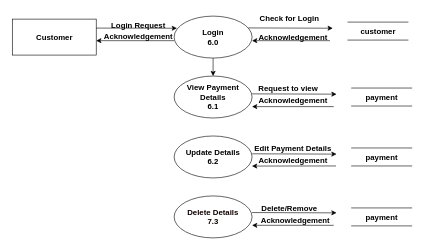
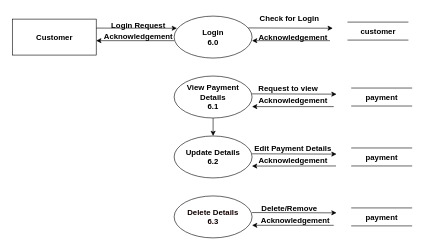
(213, 70) -> none
none -> (213, 130)
(213, 217) -> (213, 217)
